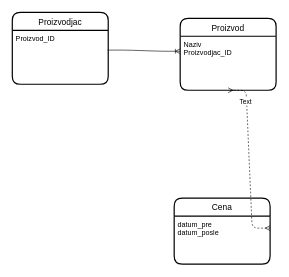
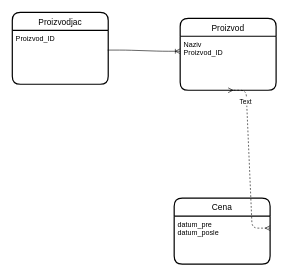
(193, 44) -> (193, 44)
